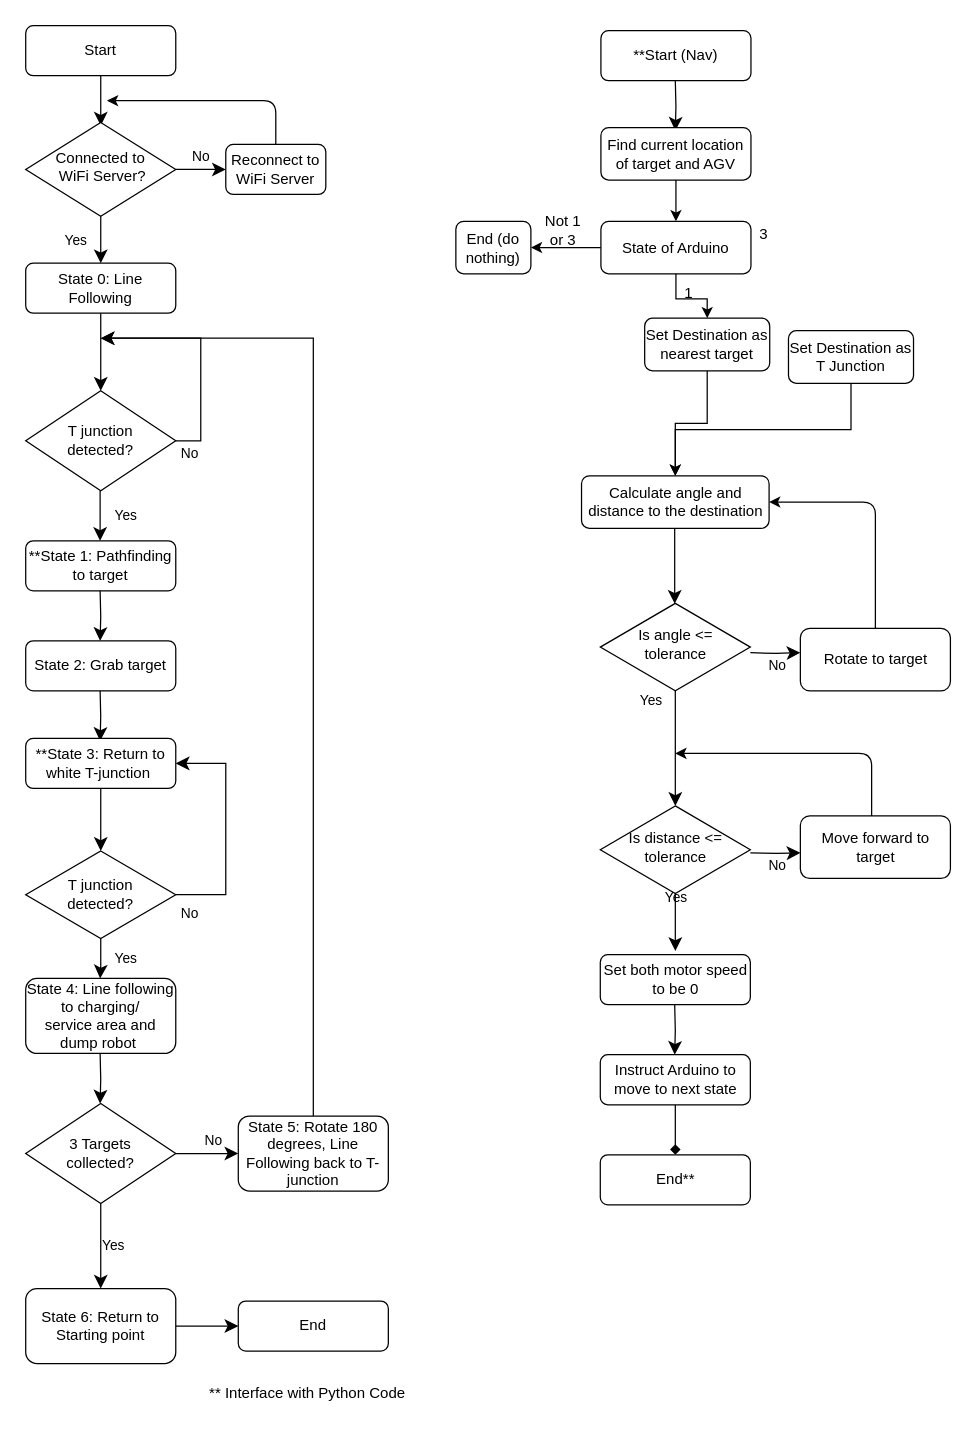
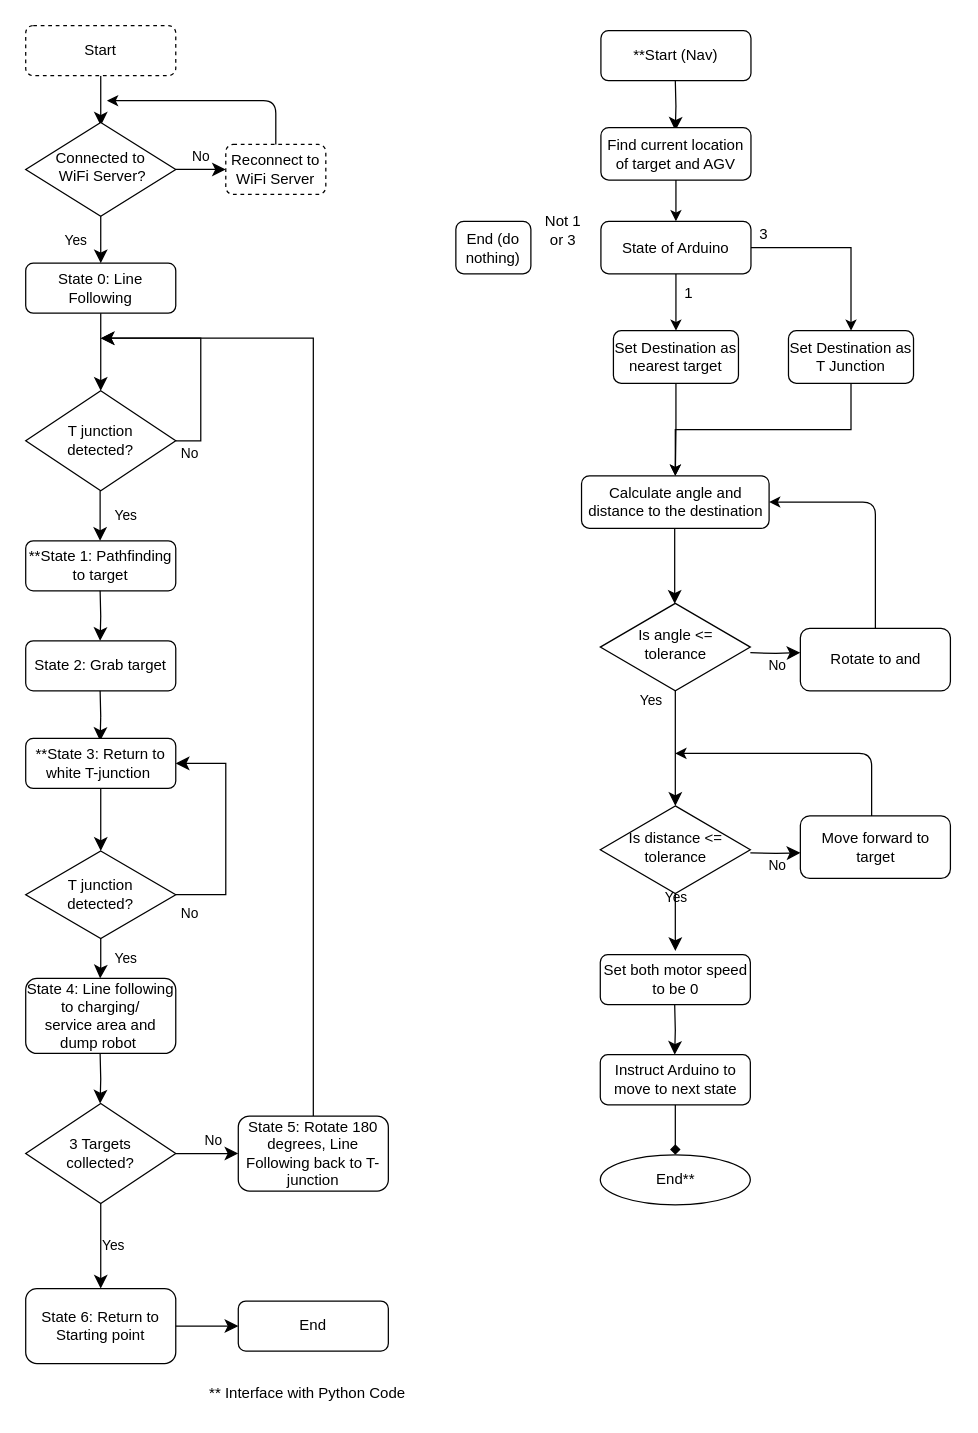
(101, 51) -> (101, 51)
(276, 169) -> (276, 169)
(570, 248) -> (838, 248)
(707, 344) -> (676, 357)
(876, 659) -> (876, 659)
(675, 1179) -> (675, 1179)
